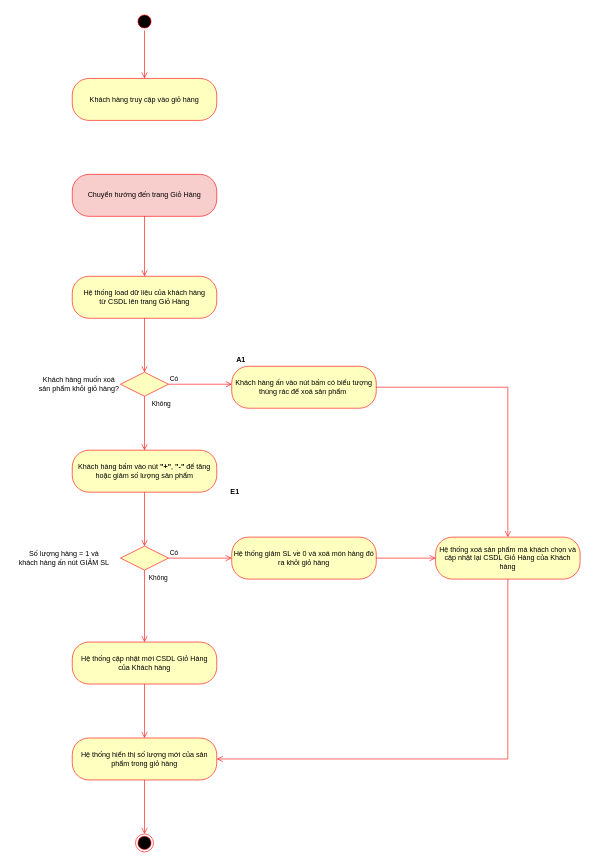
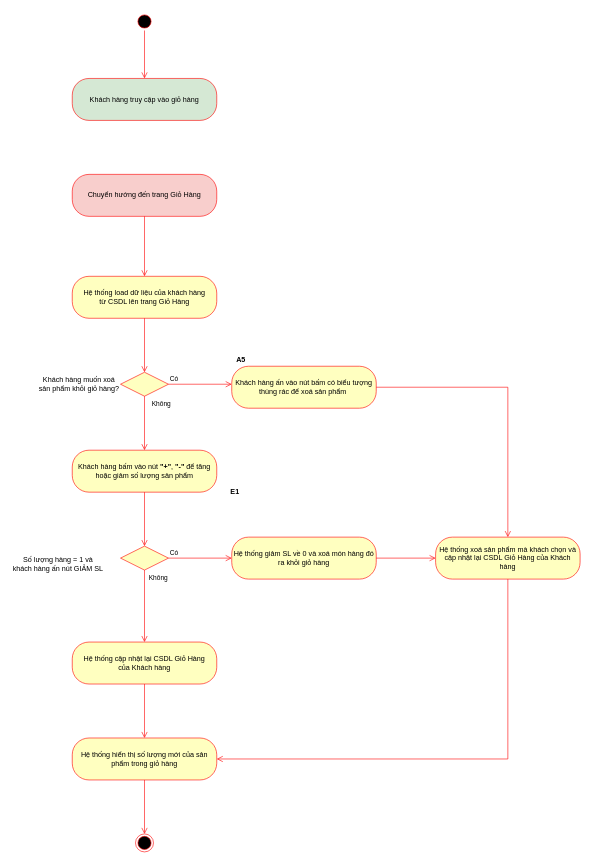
(145, 99) -> (145, 99)
(241, 360) -> (241, 360)
(64, 558) -> (58, 564)
(145, 663) -> (145, 663)
